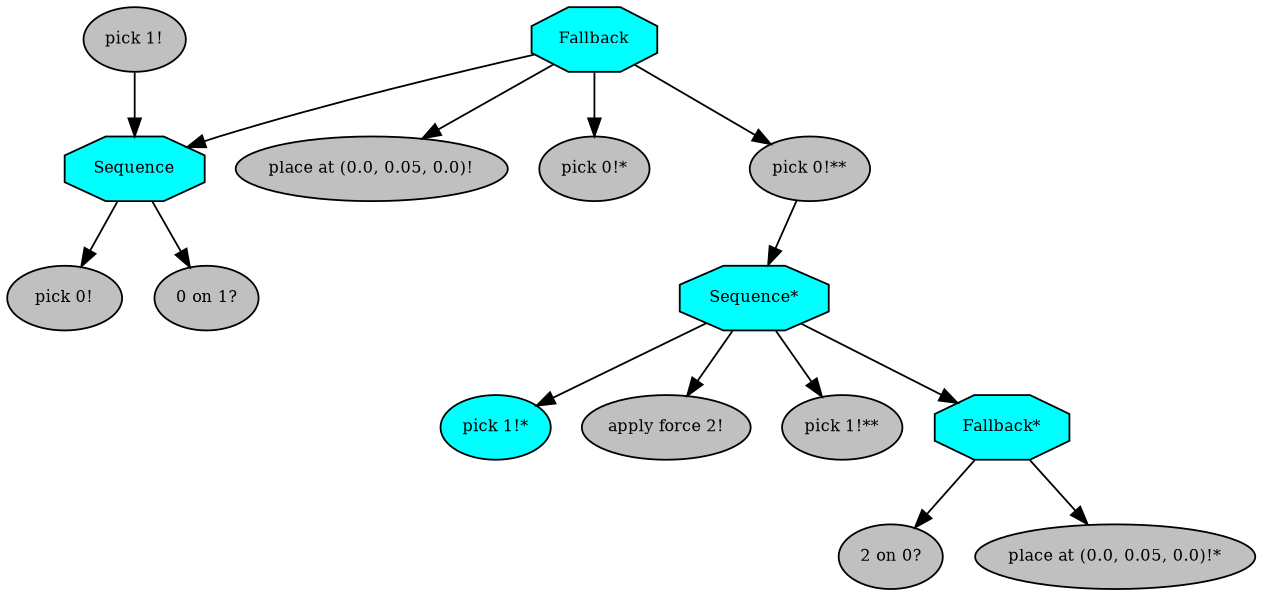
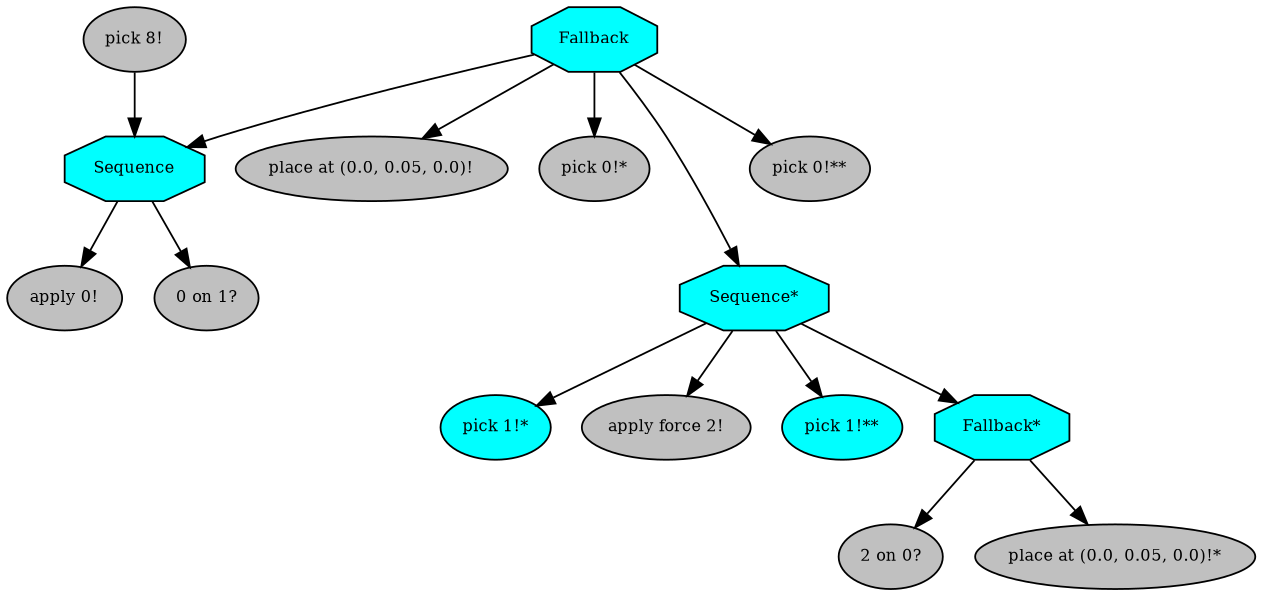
(135, 40) -> (135, 40)
(786, 224) -> (679, 158)
(65, 298) -> (65, 298)
(842, 427) -> (842, 427)
